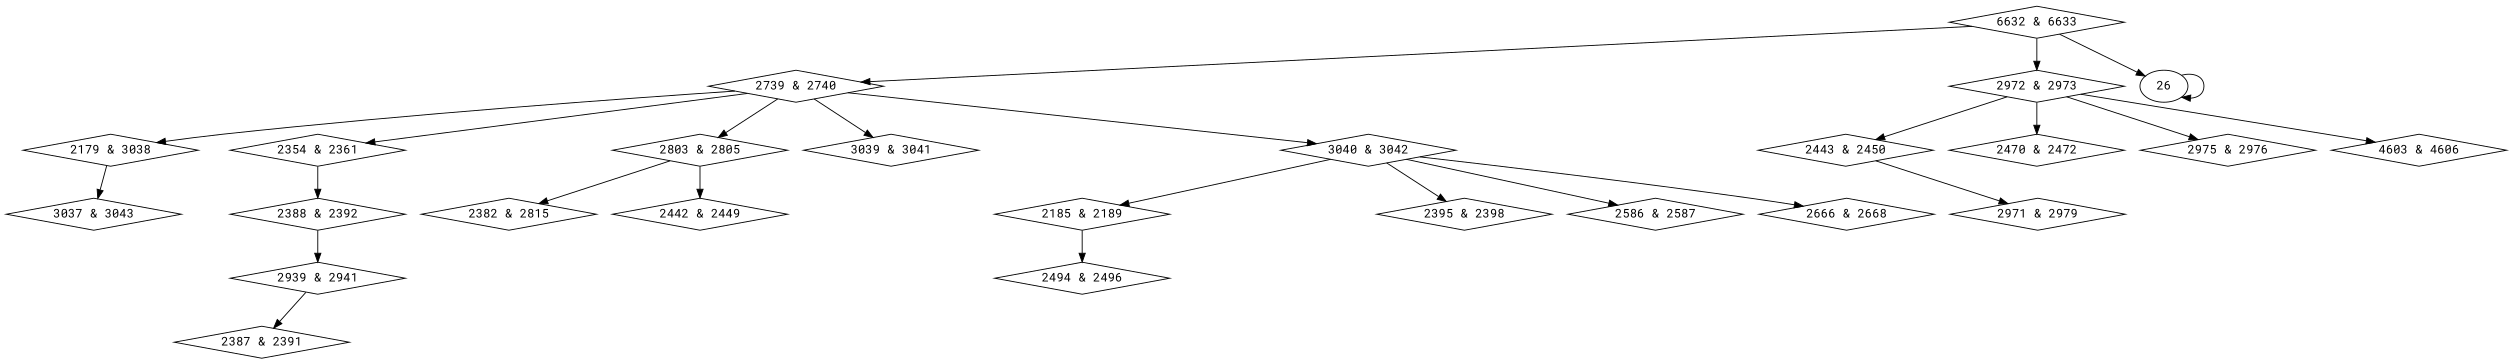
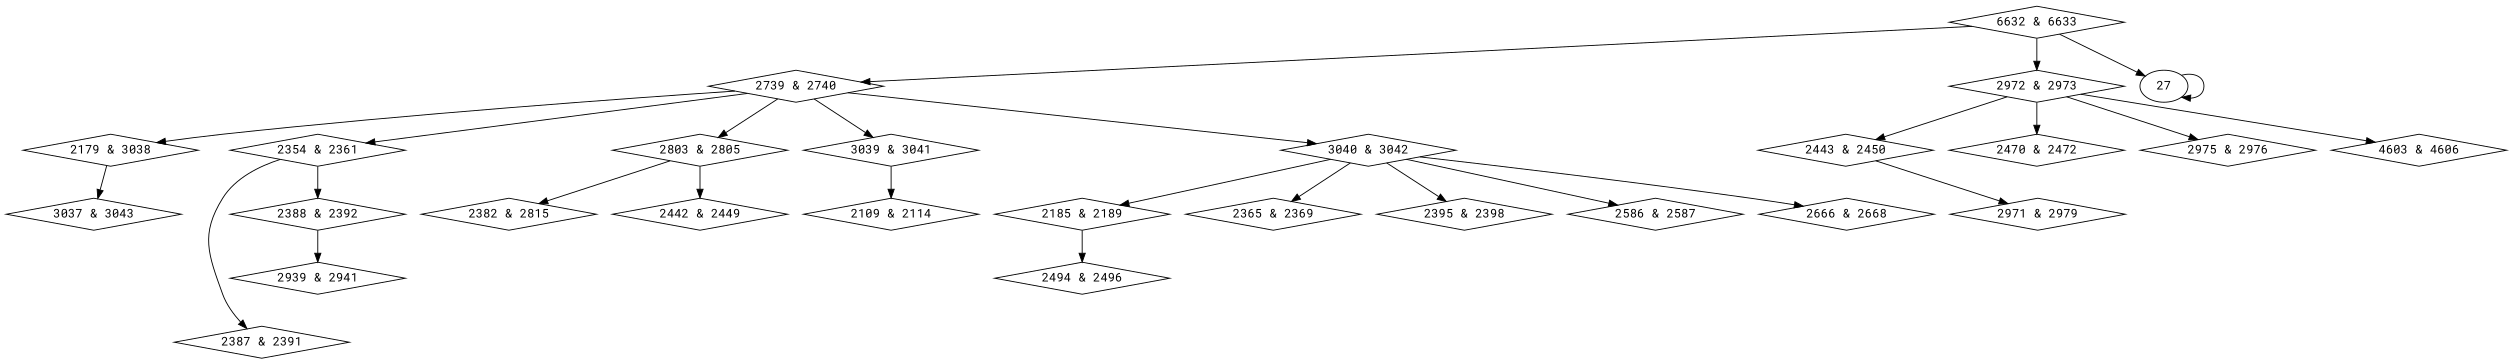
(2164, 86) -> (2164, 86)
none -> (891, 214)
none -> (1273, 214)
(293, 307) -> (210, 227)
